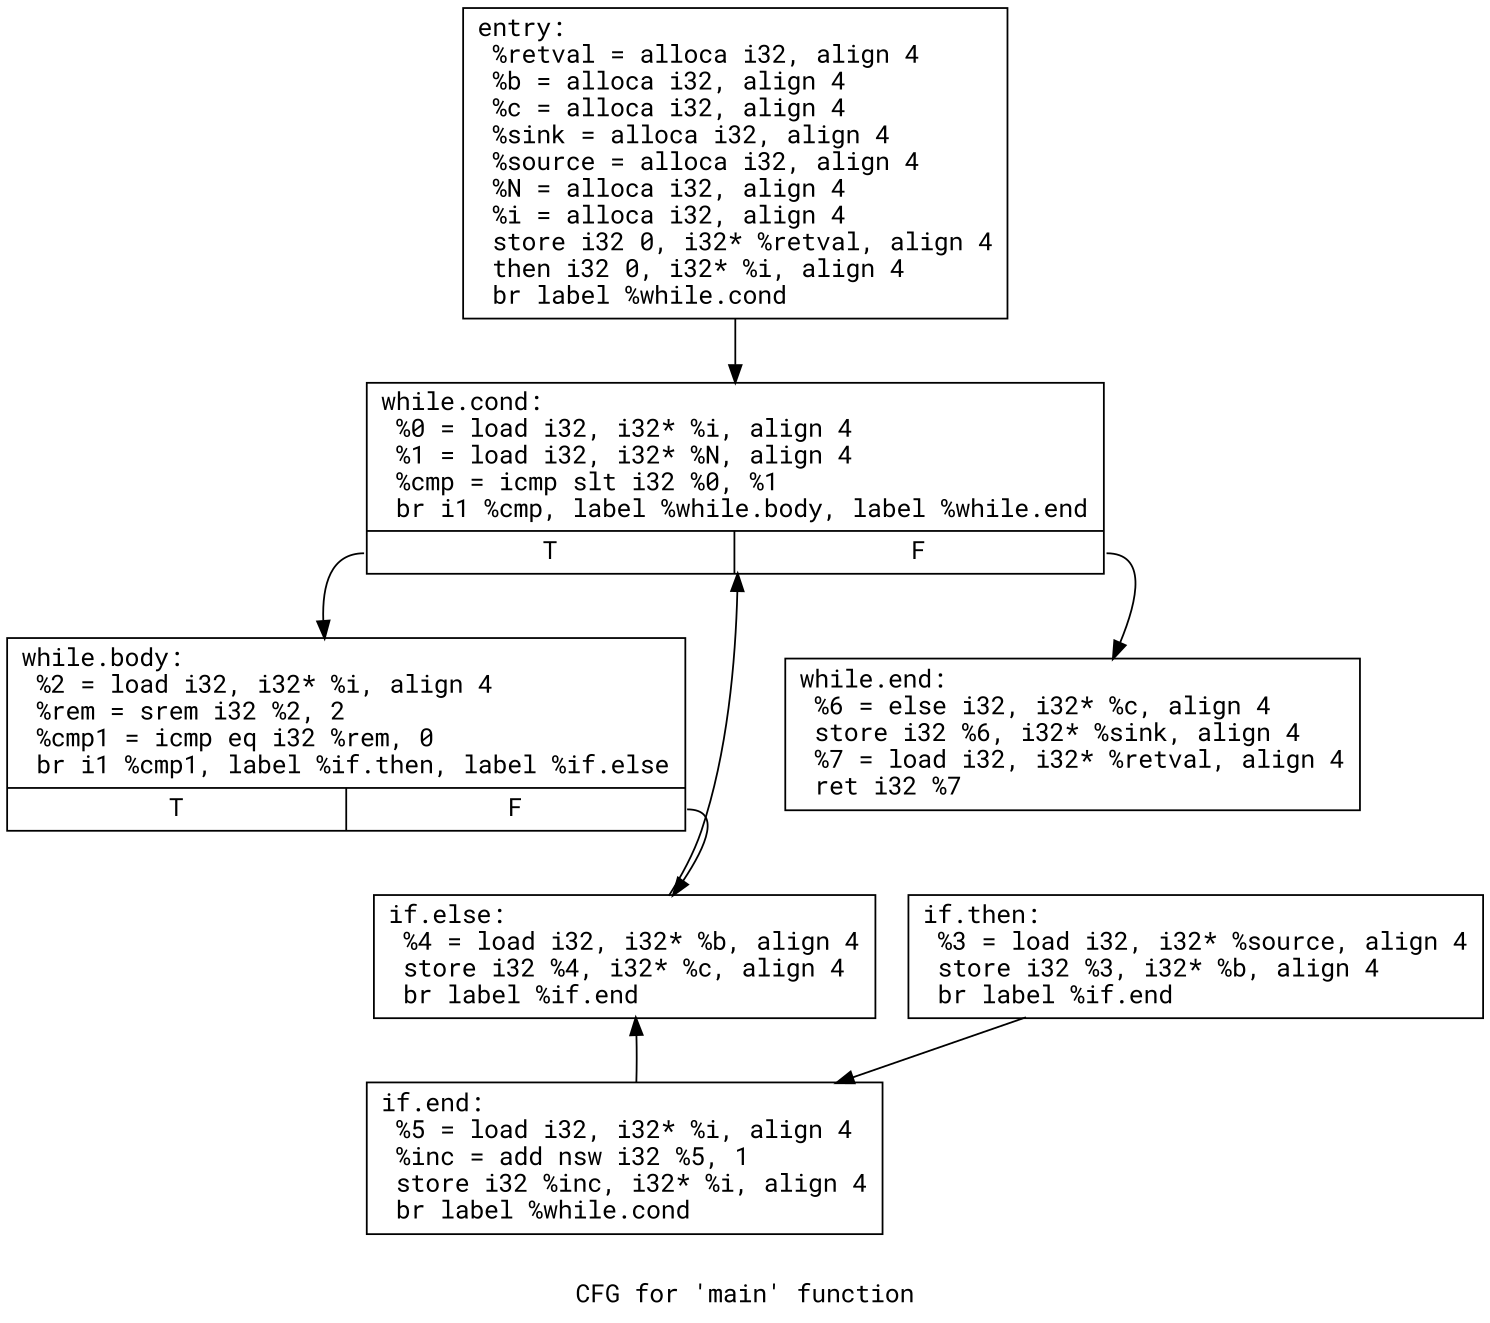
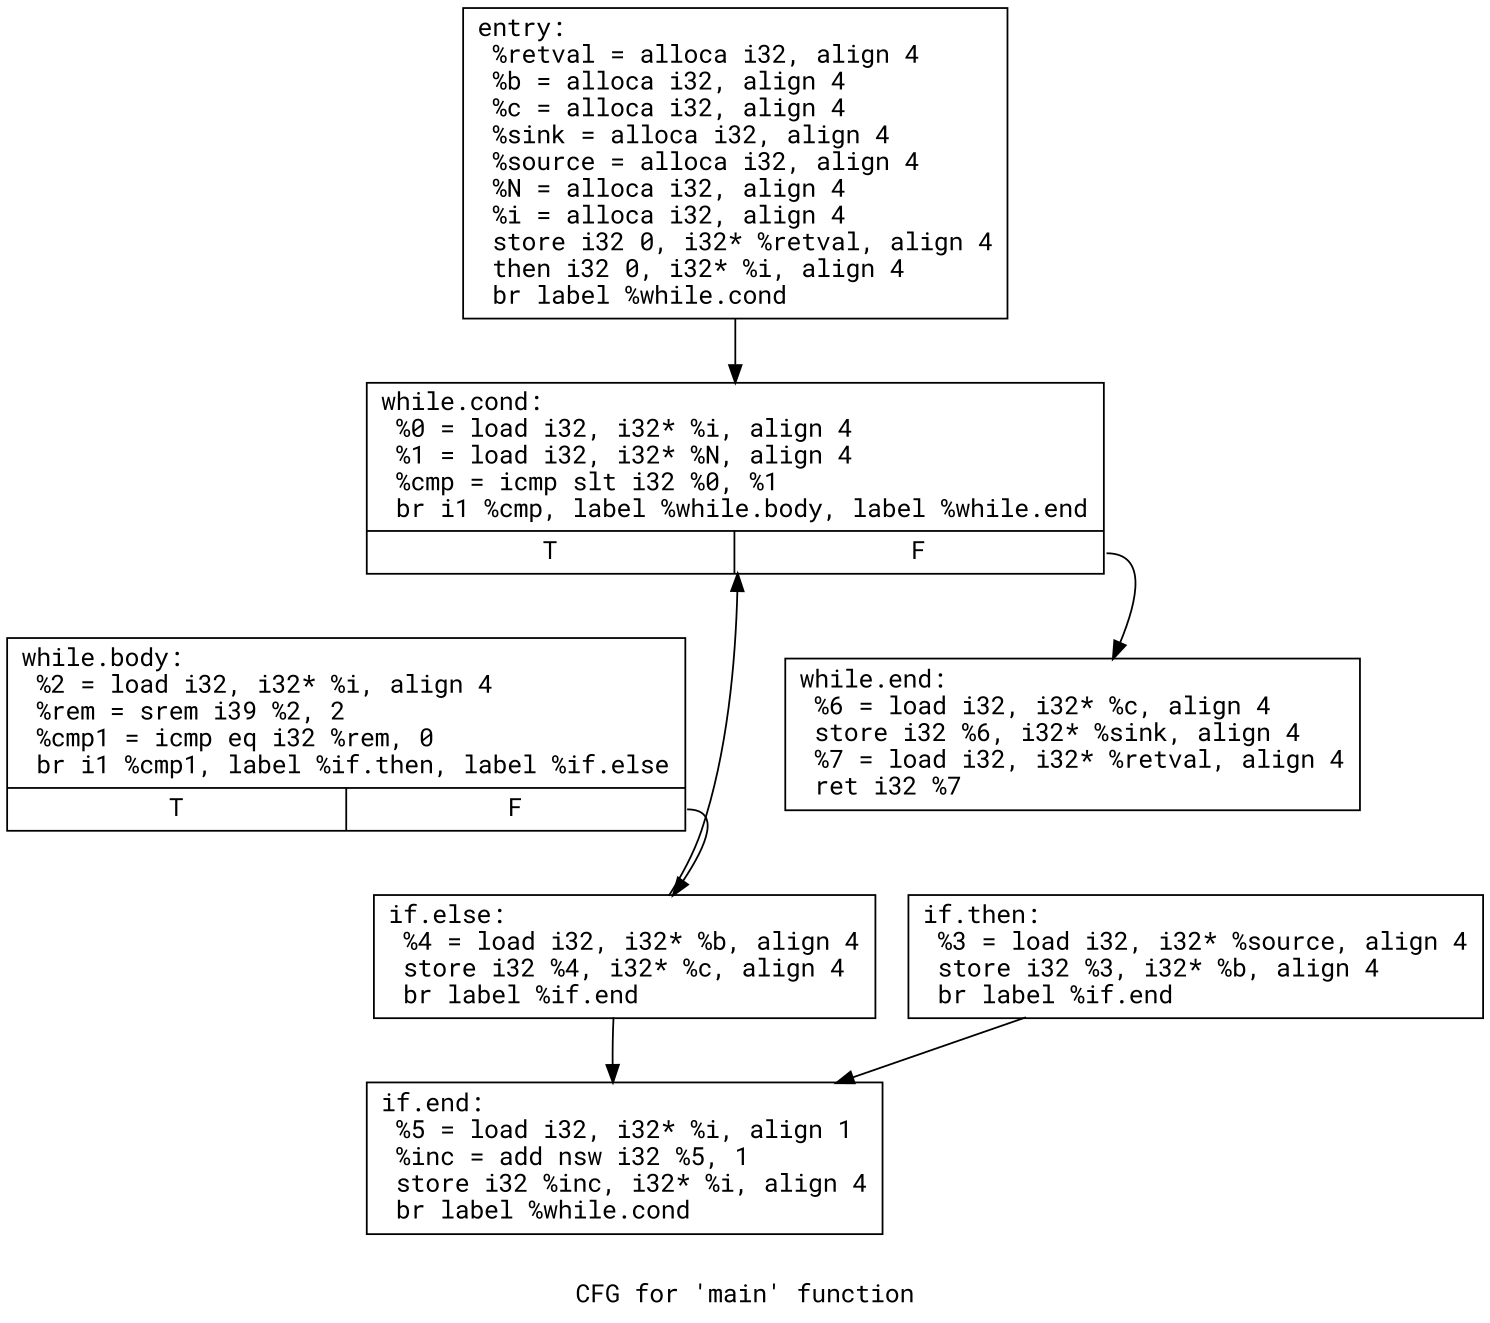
(329, 577) -> none
(1036, 707) -> (1036, 707)
(184, 712) -> (184, 712)
(637, 1059) -> (613, 1041)
(618, 1131) -> (618, 1131)
